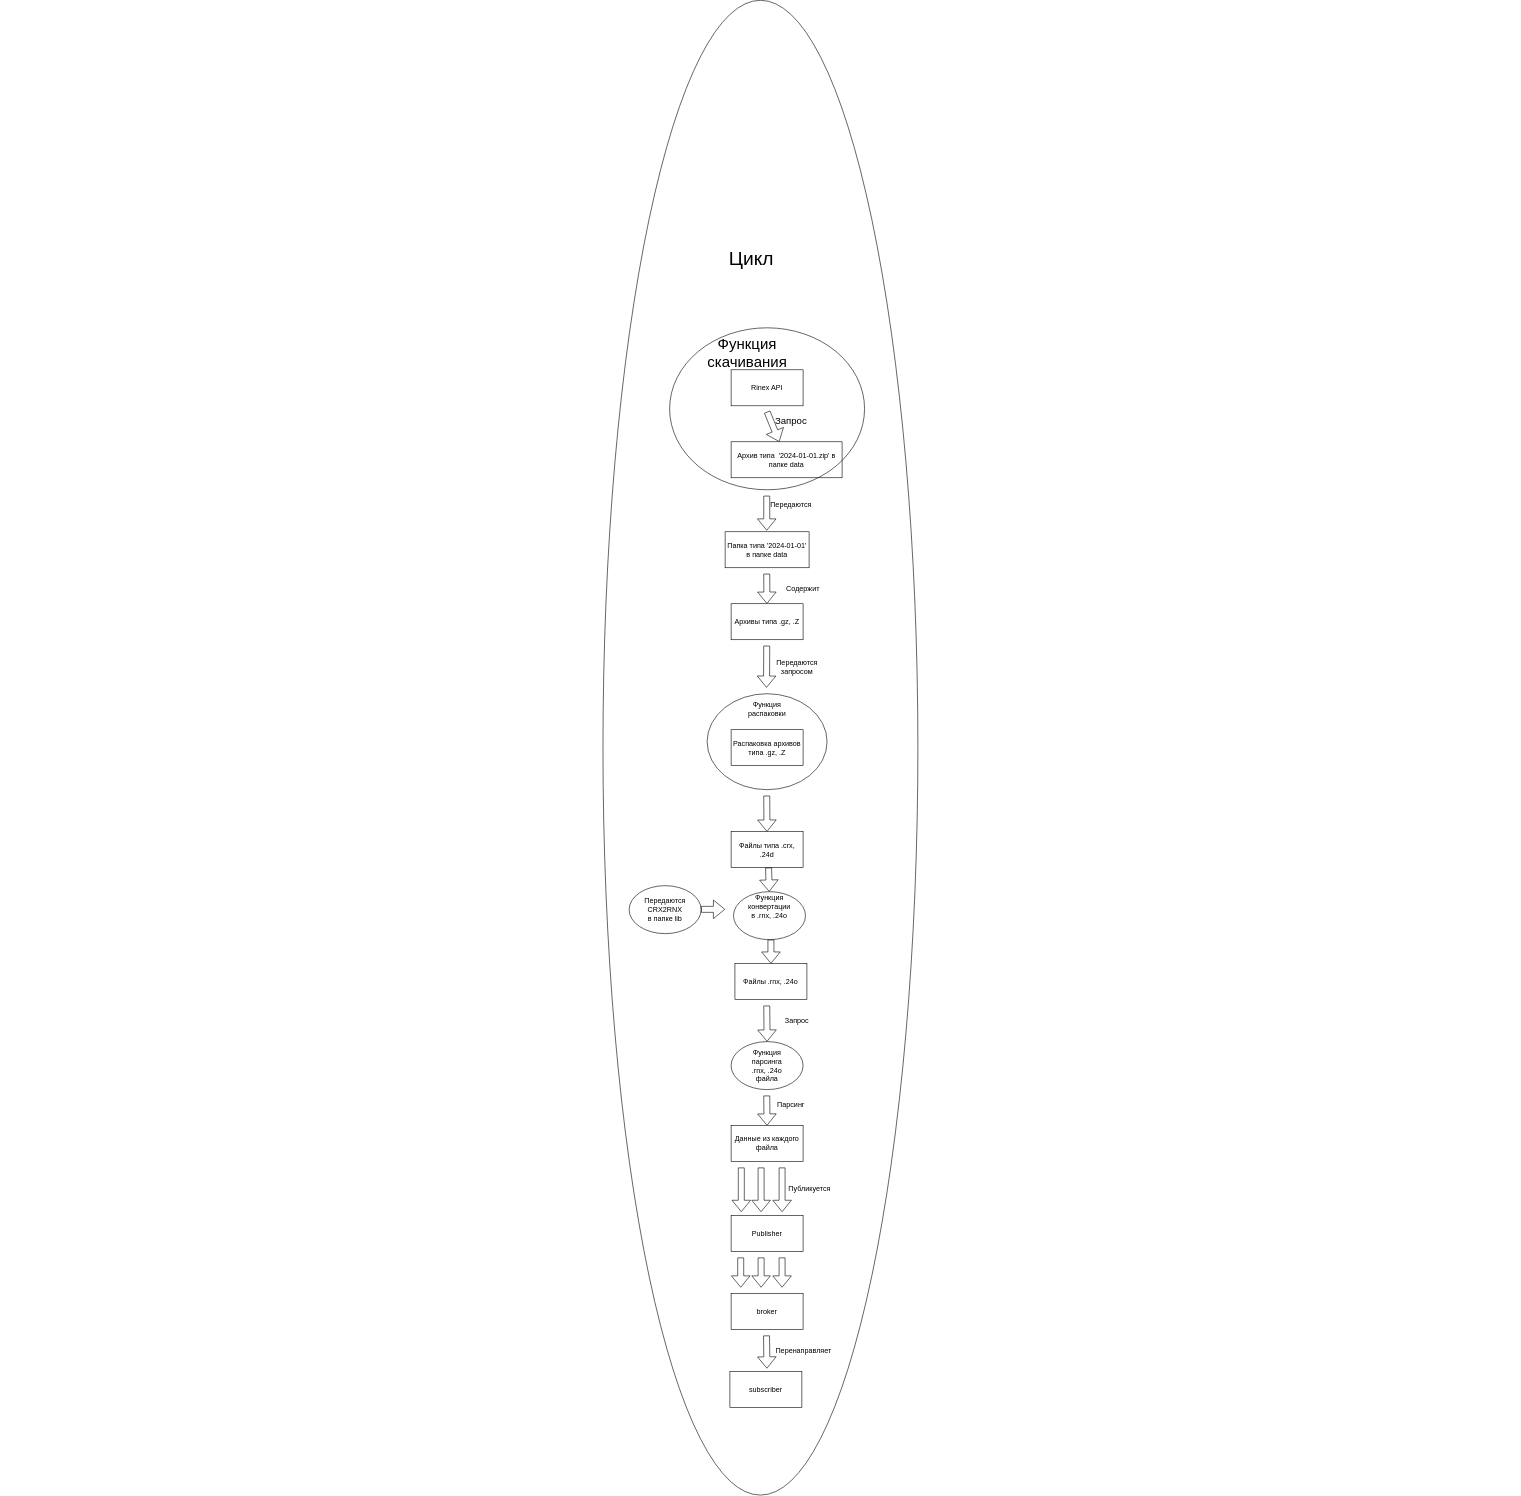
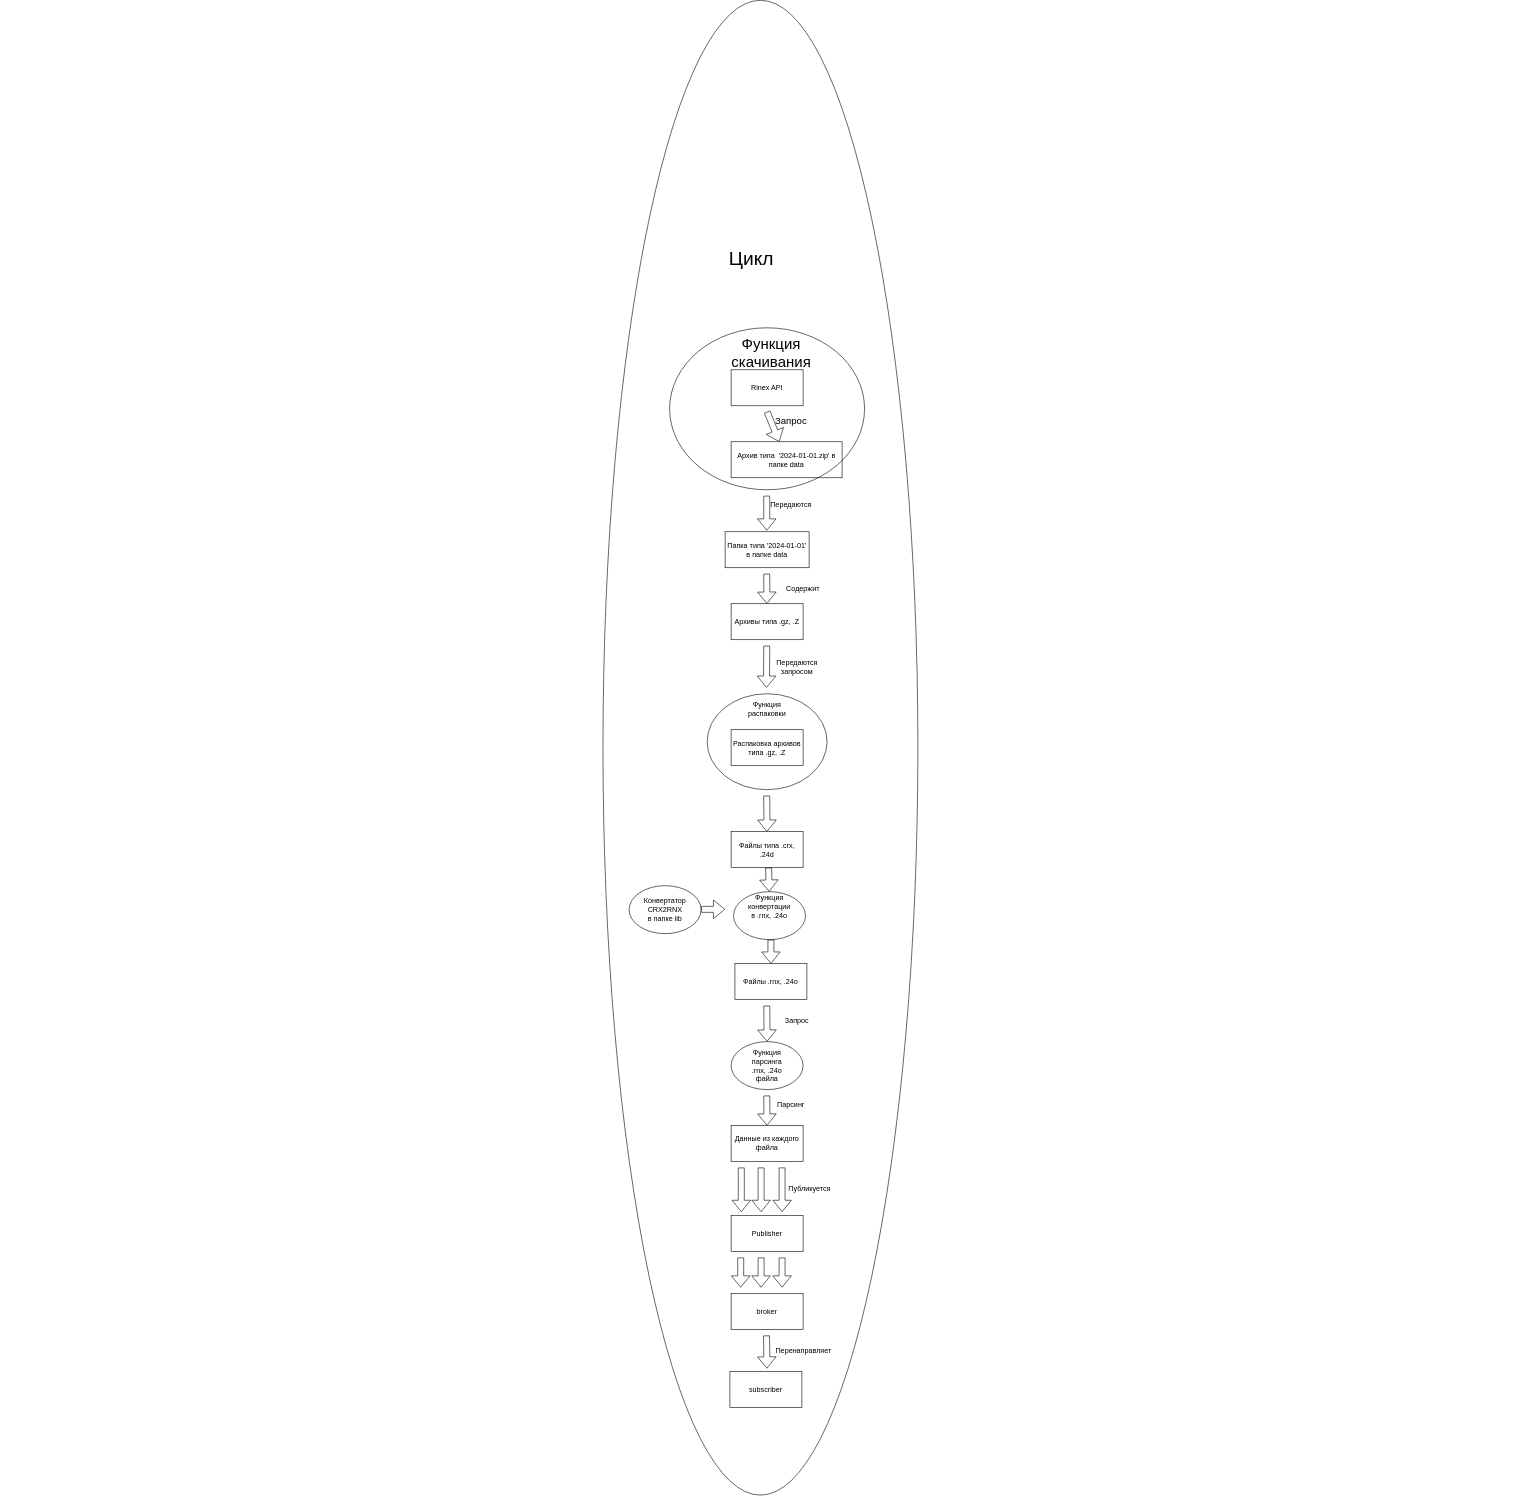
(747, 352) -> (771, 352)
(665, 910) -> (665, 910)
